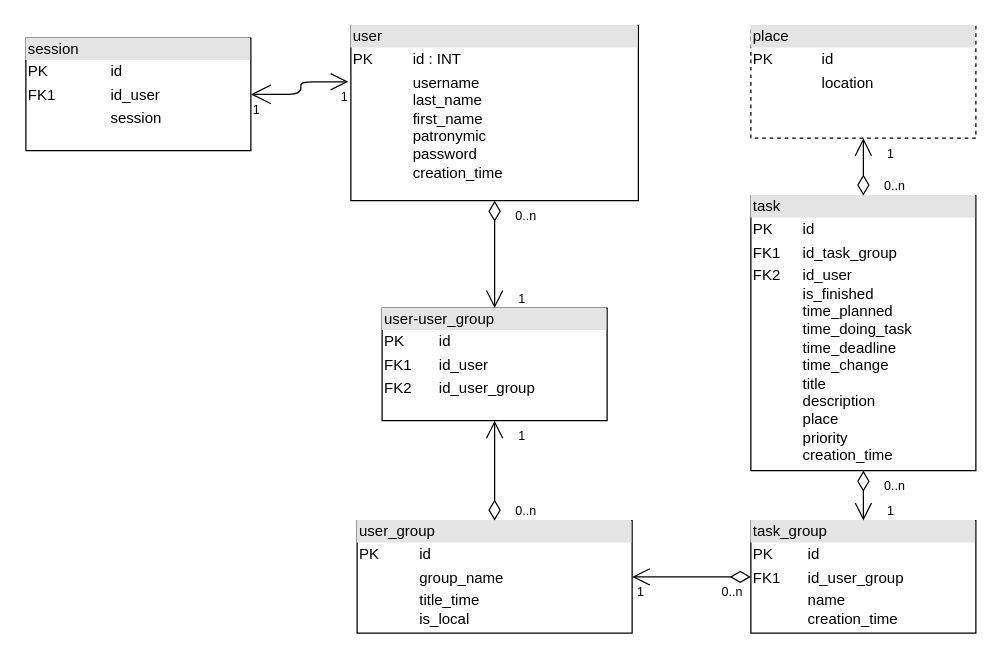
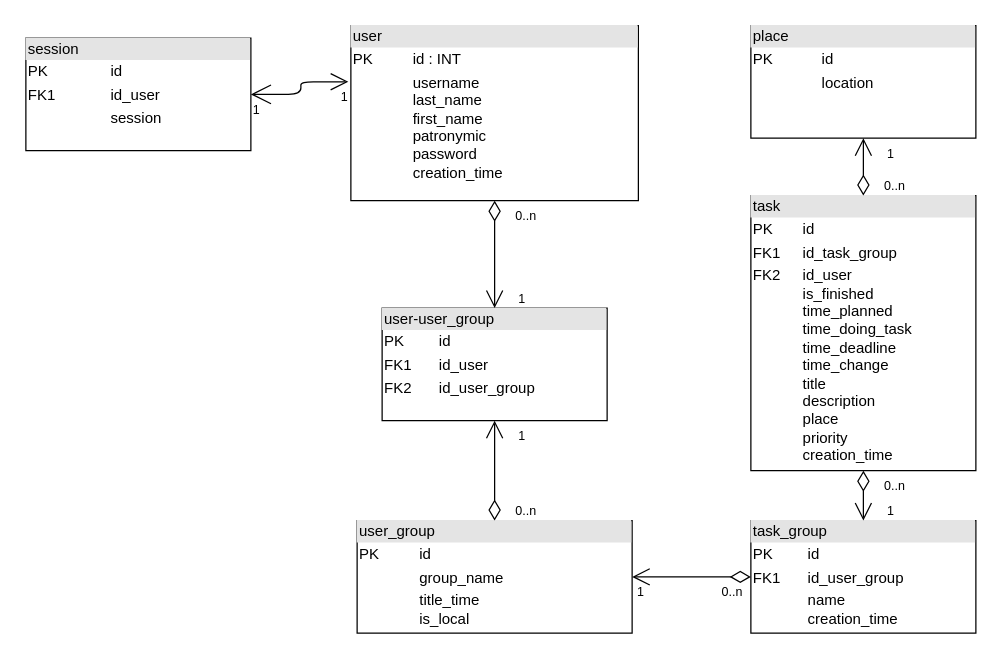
(863, 82) -> (863, 82)
